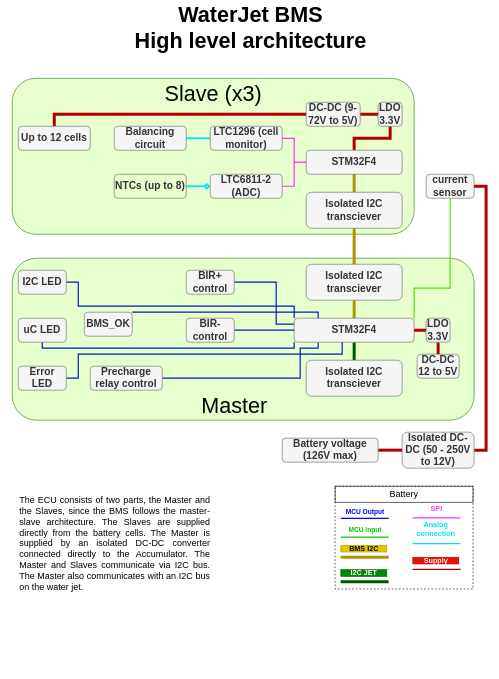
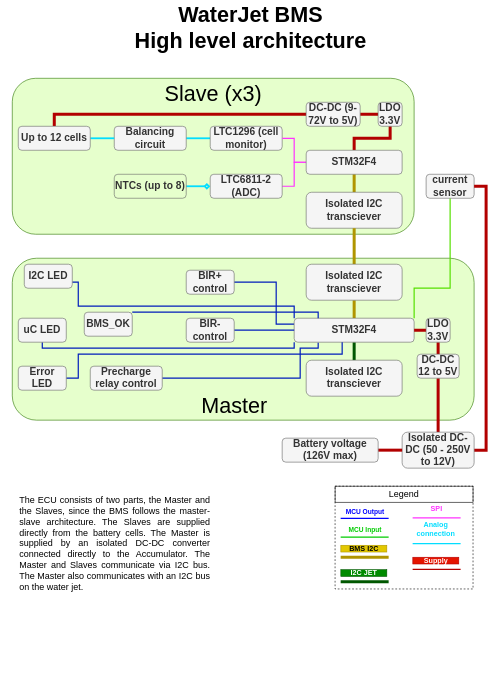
none -> (102, 138)
(42, 282) -> (48, 276)
none -> (438, 405)
(404, 494) -> (404, 494)
